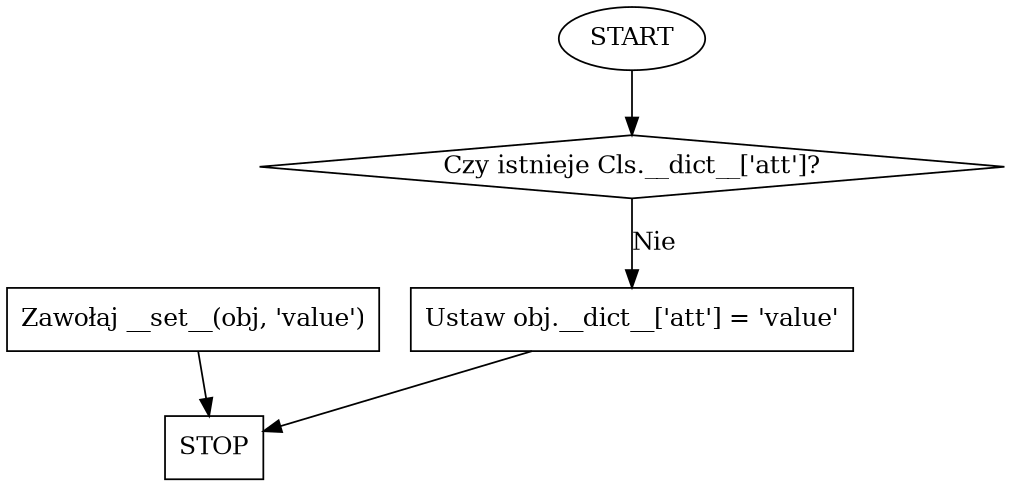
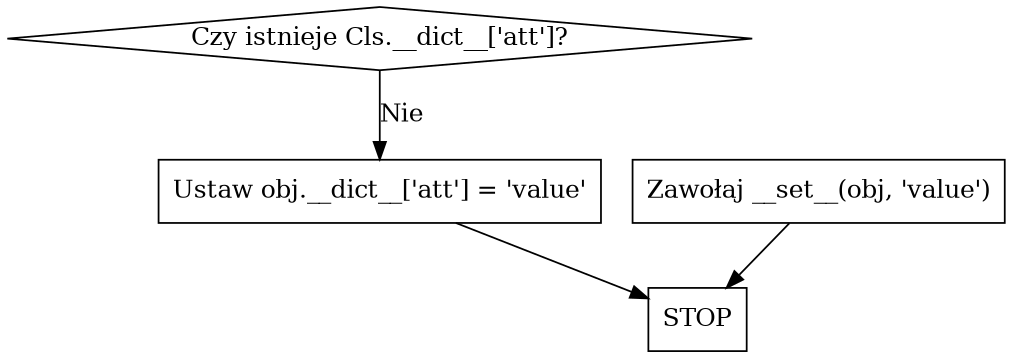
(632, 39) -> none
